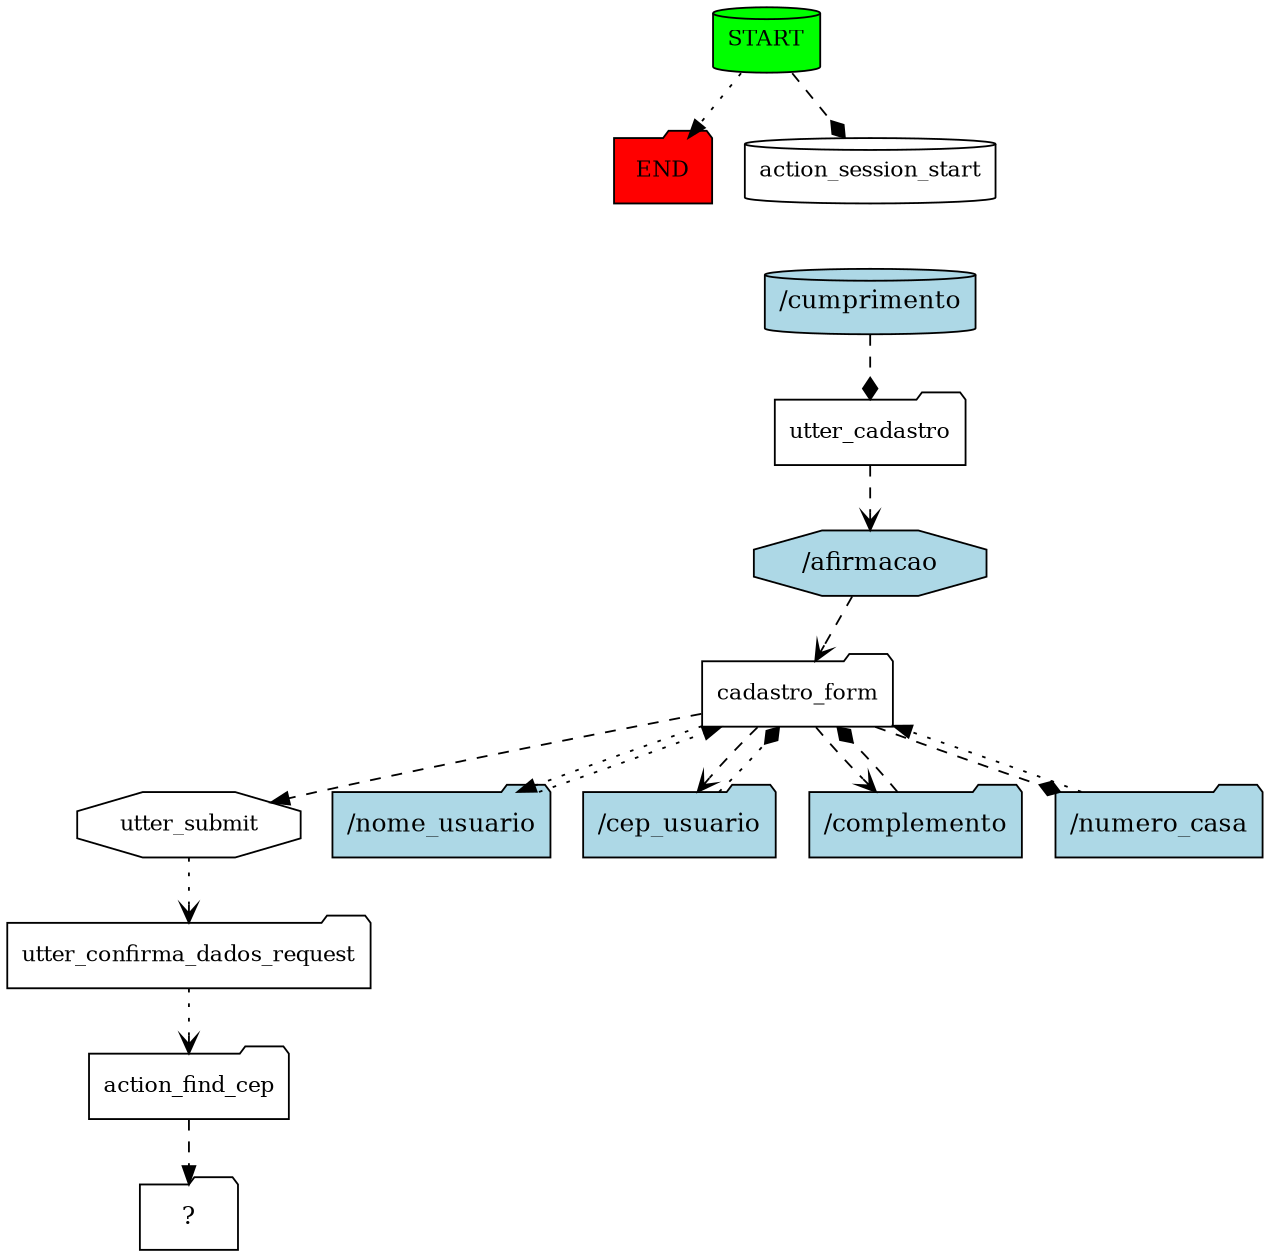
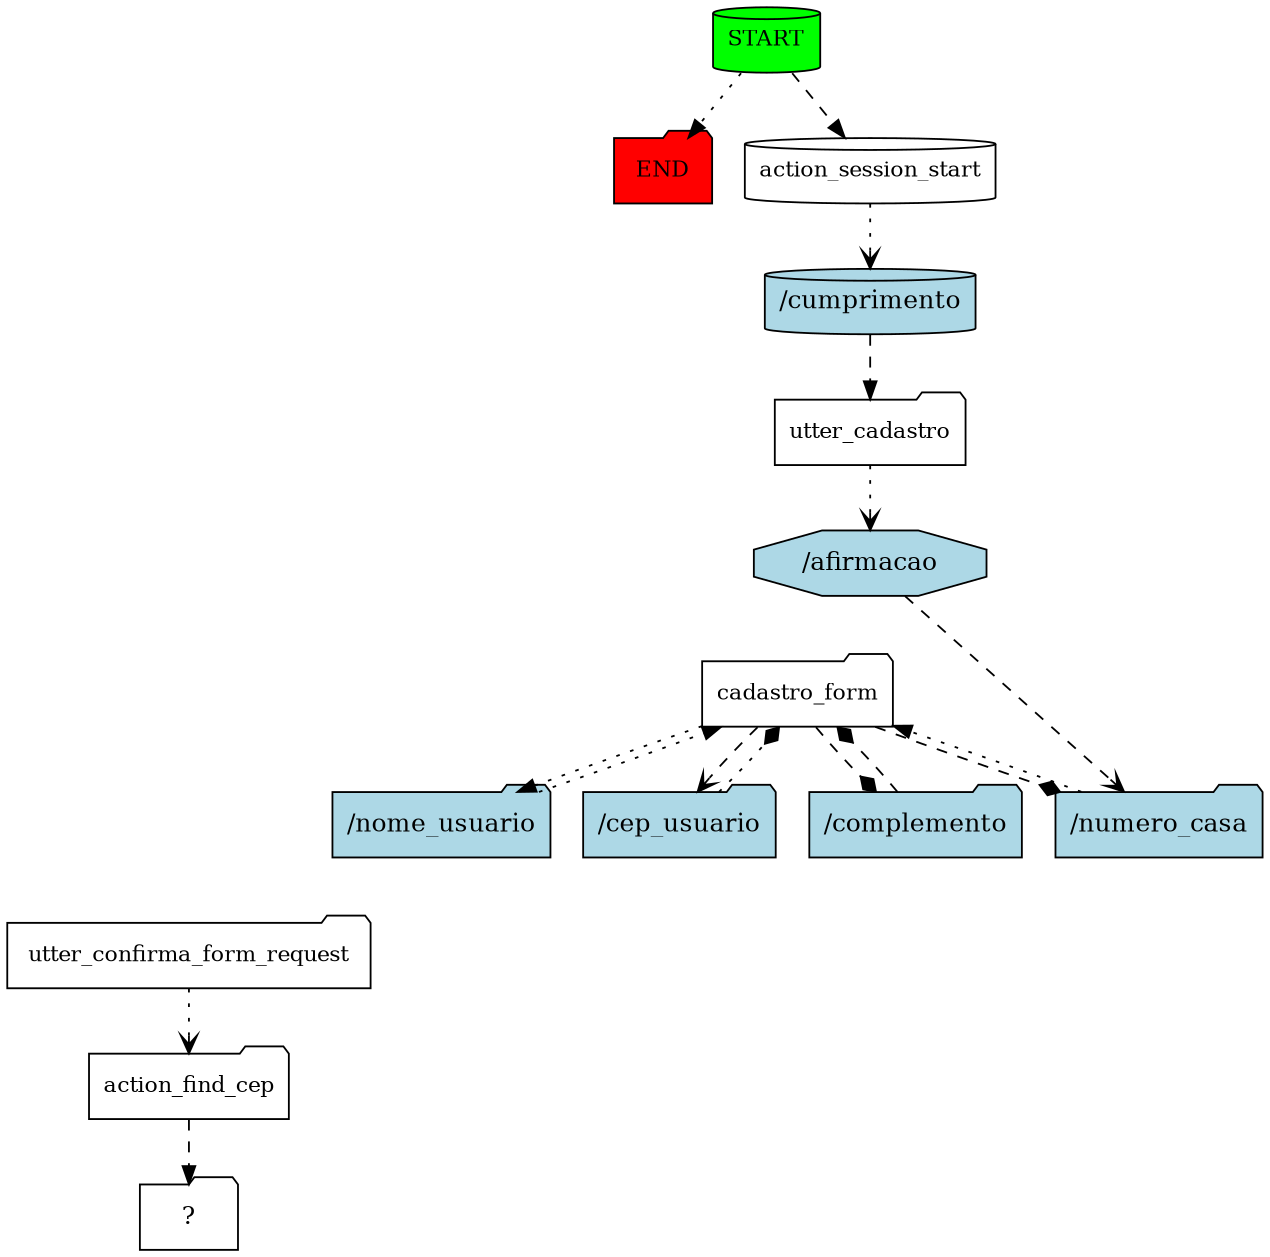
(813, 99) -> (813, 99)
none -> (870, 227)
(870, 358) -> (870, 358)
(870, 489) -> (870, 489)
(838, 621) -> (1008, 688)
(839, 753) -> (839, 753)
(189, 825) -> none
(189, 956) -> (189, 956)
